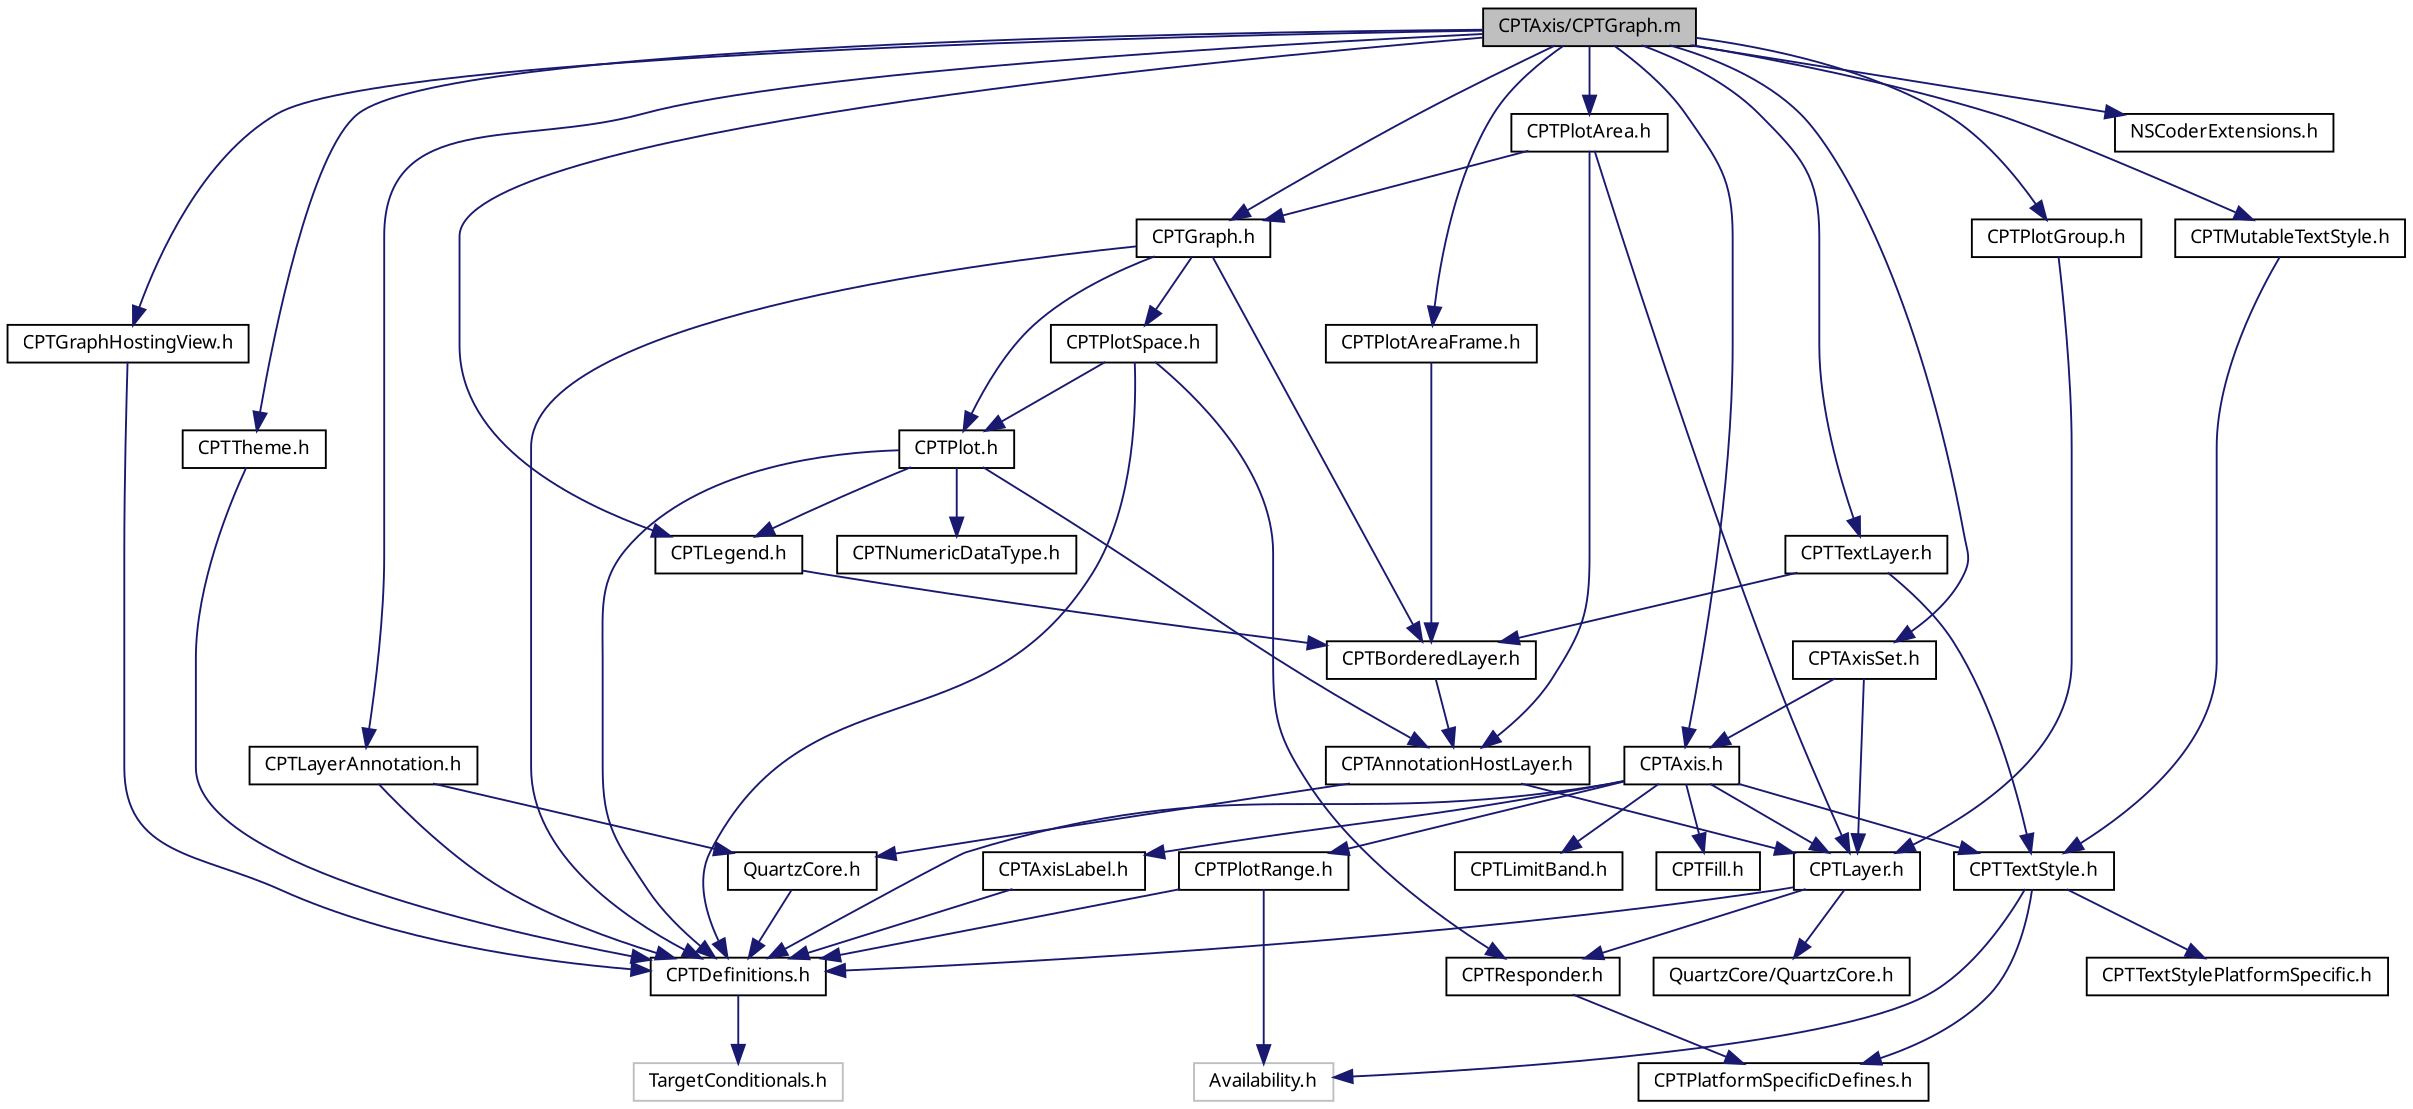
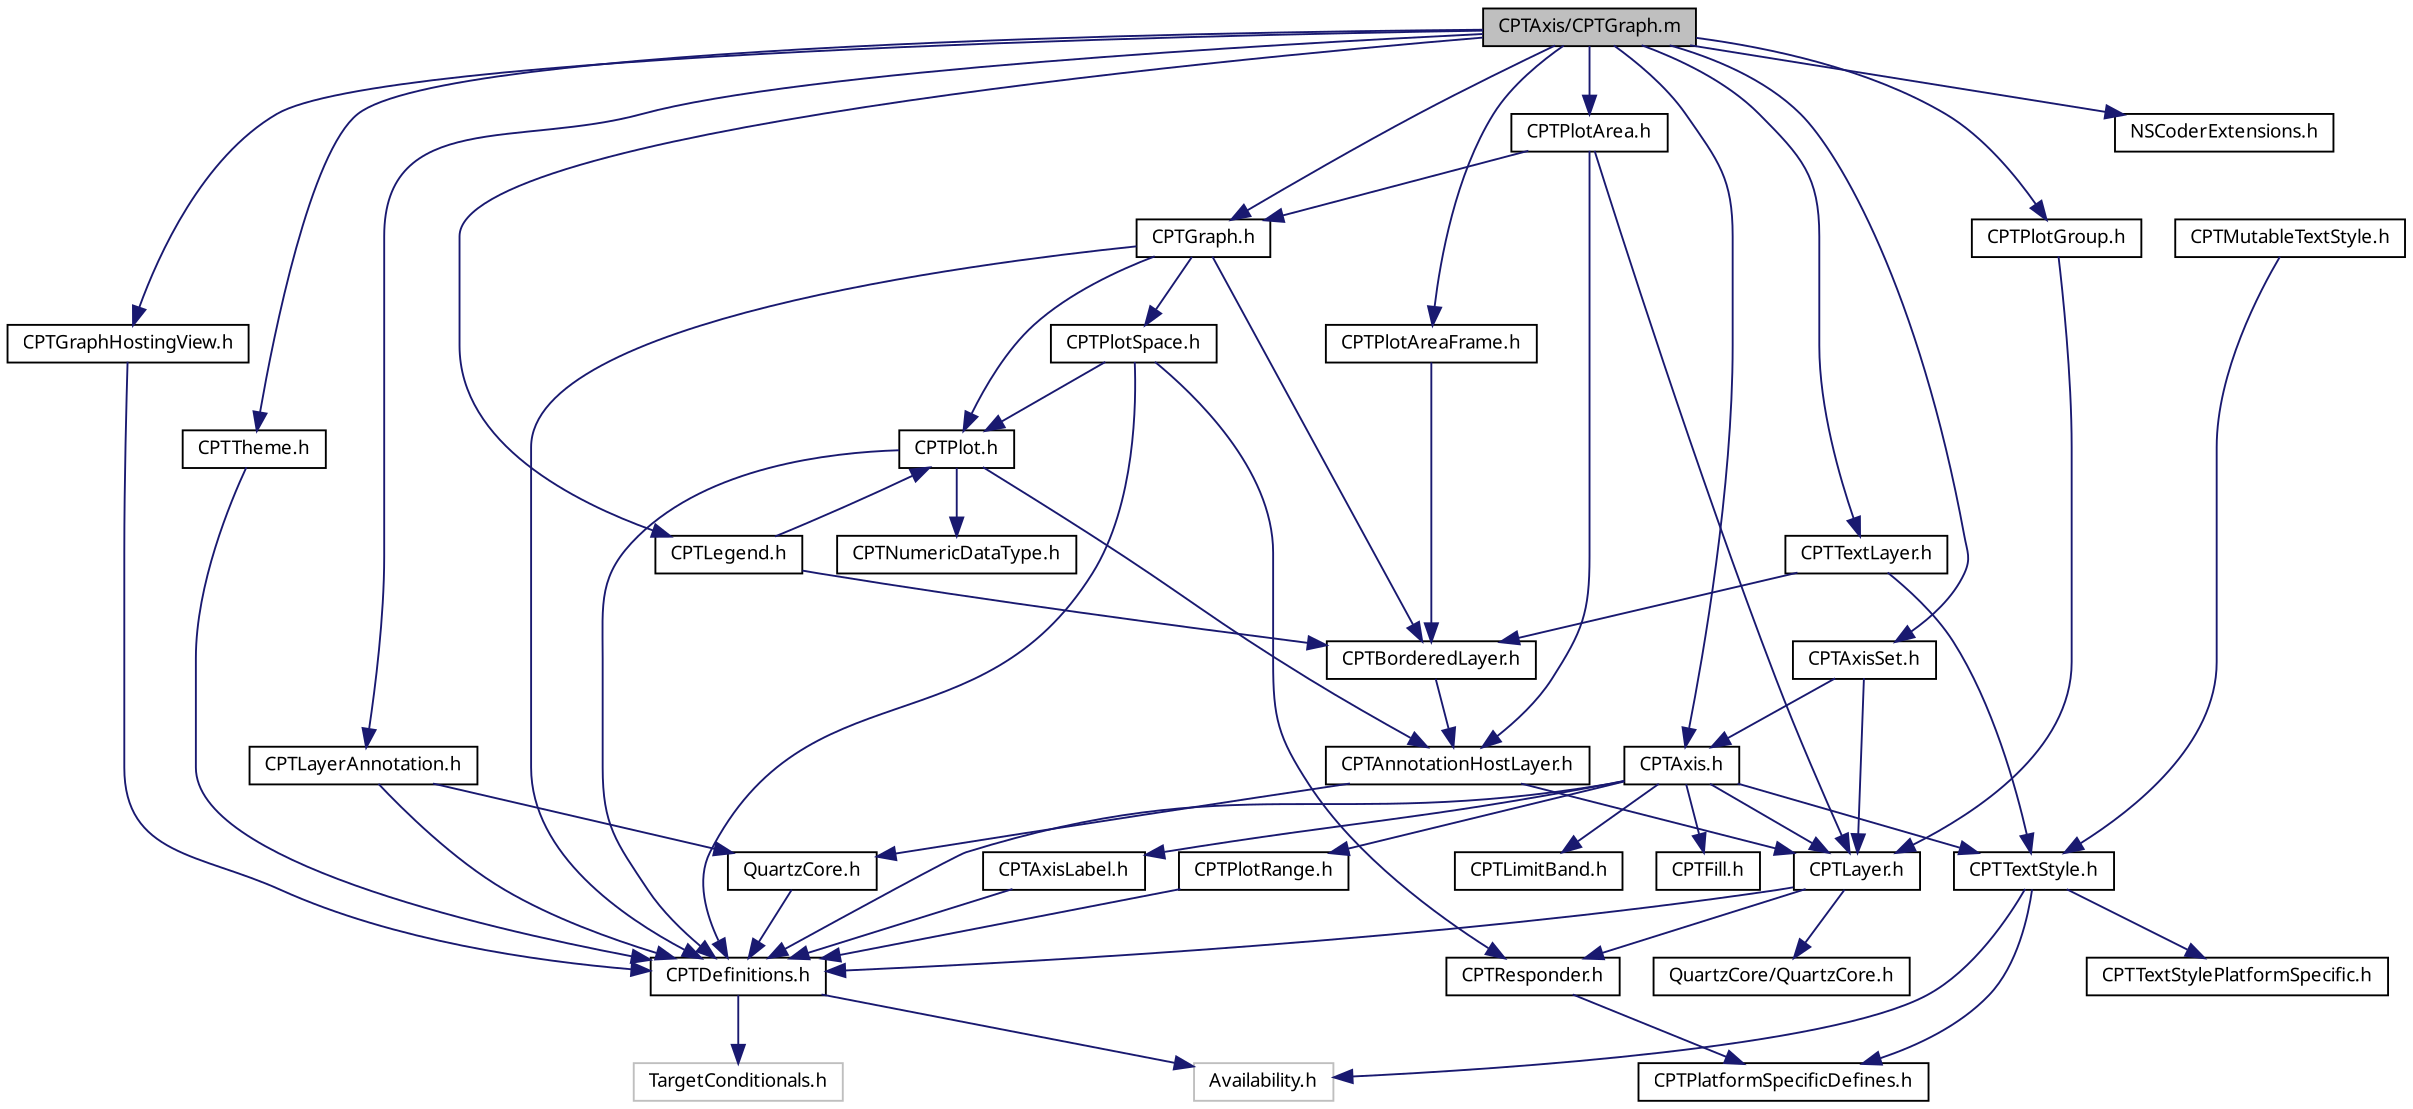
(1971, 107) -> none
(841, 497) -> (844, 507)
(1264, 967) -> (998, 1029)
